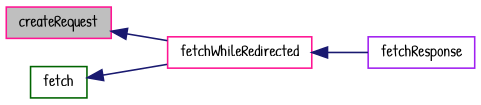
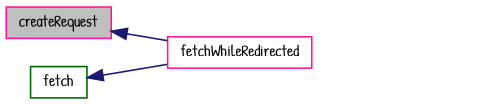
(421, 52) -> none
